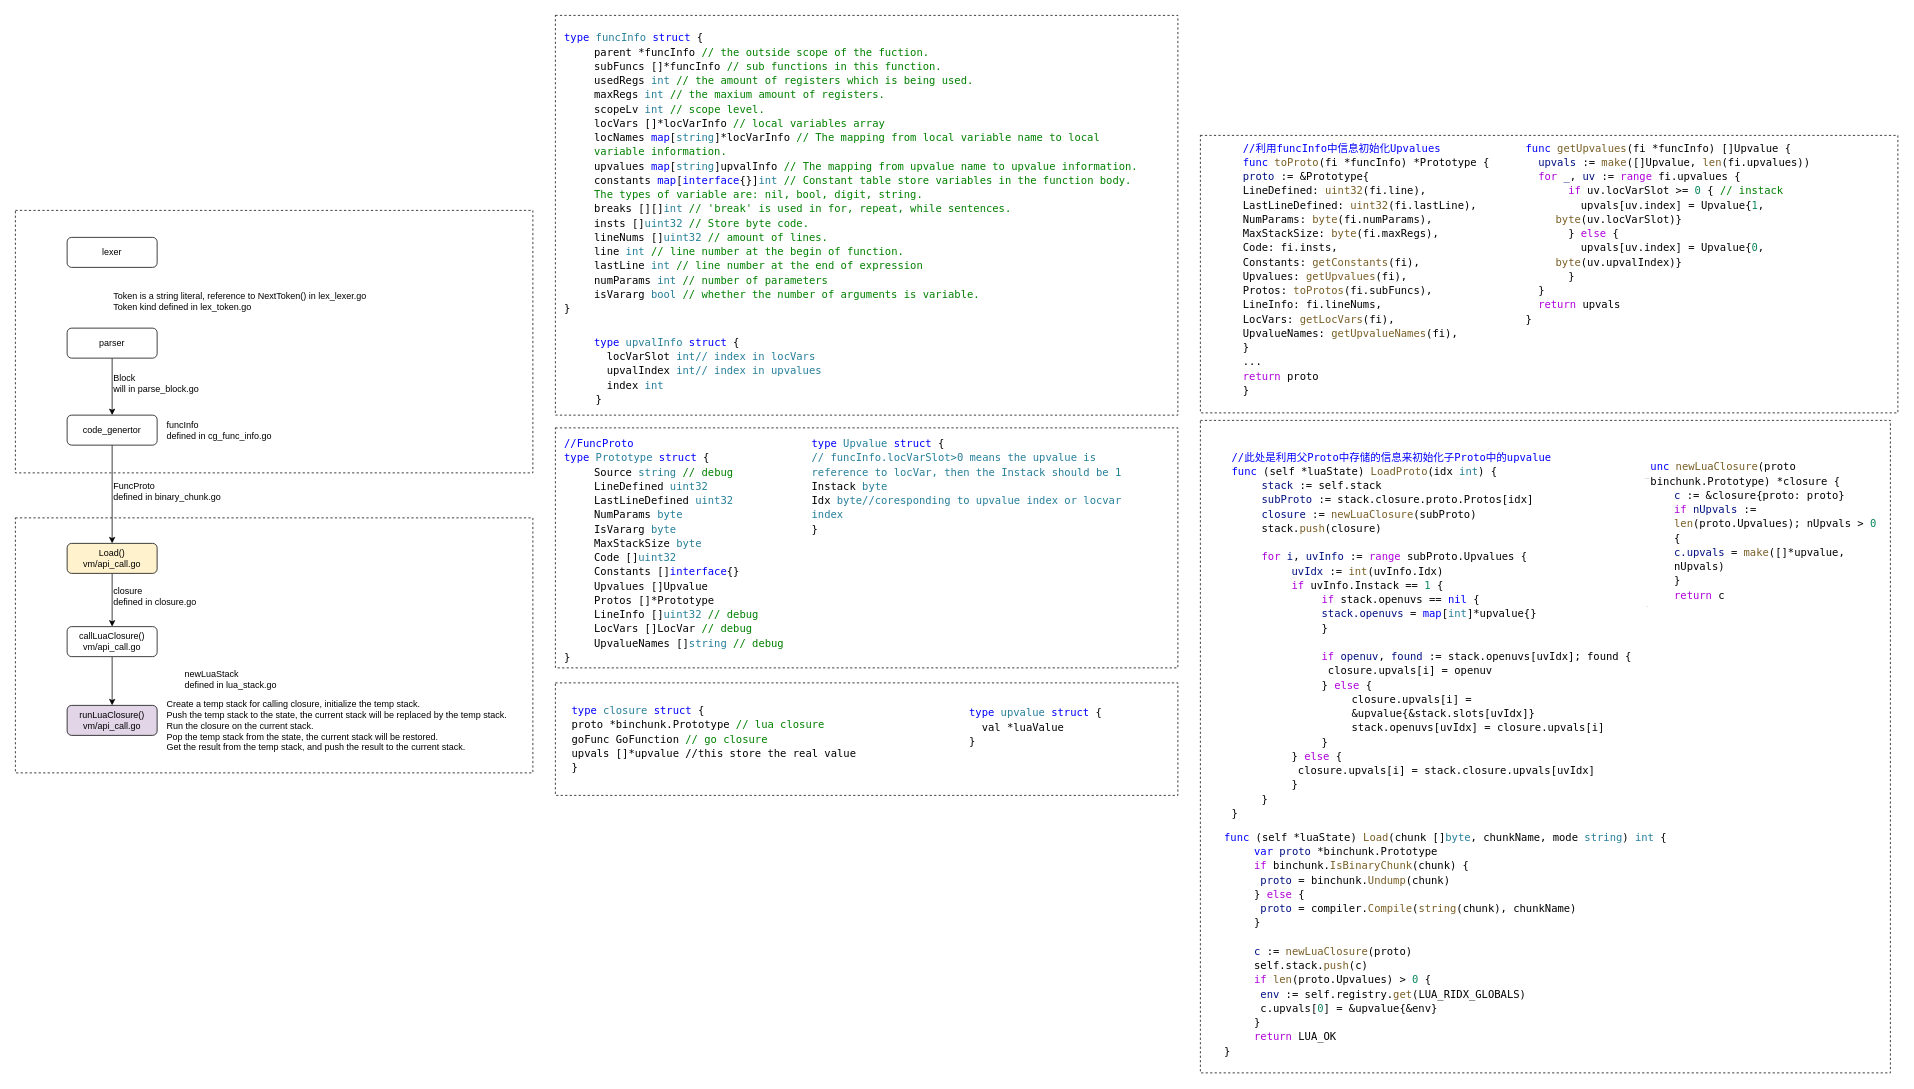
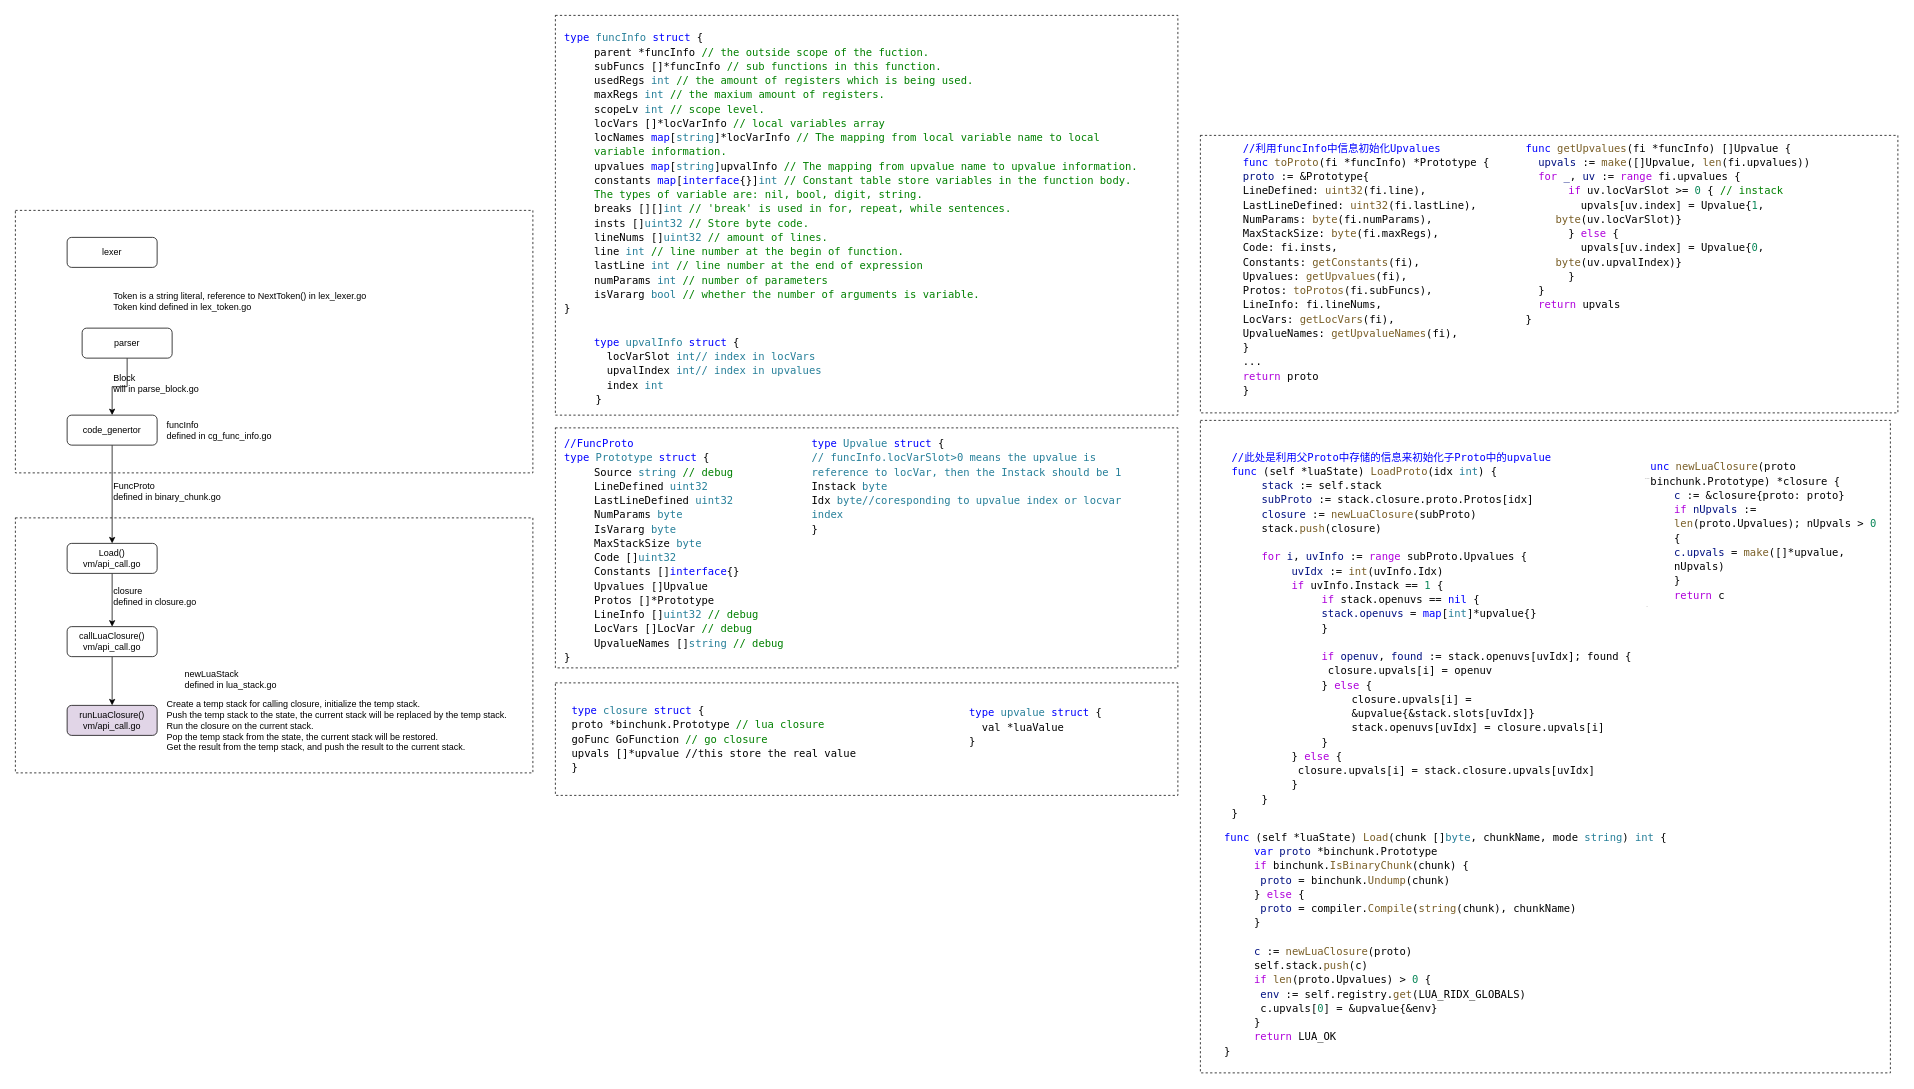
(112, 343) -> (127, 343)
(112, 558) -> (112, 558)
